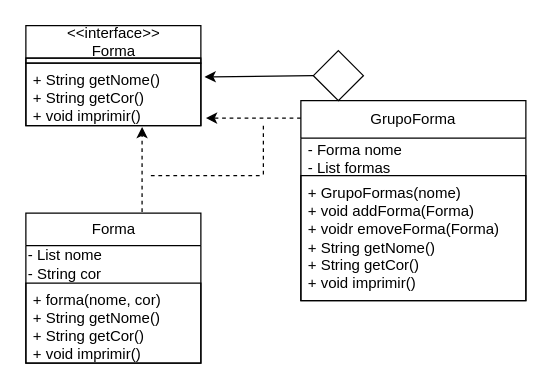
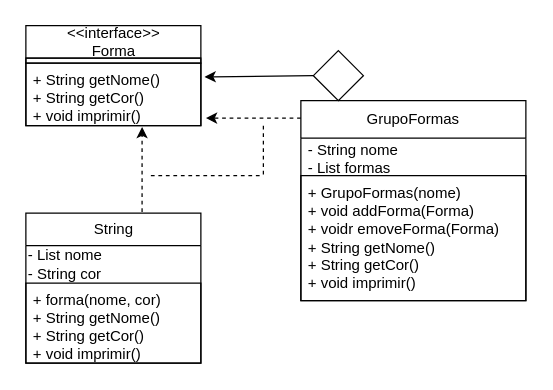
(413, 119) -> (413, 119)
(357, 157) -> (357, 157)
(114, 229) -> (114, 229)
